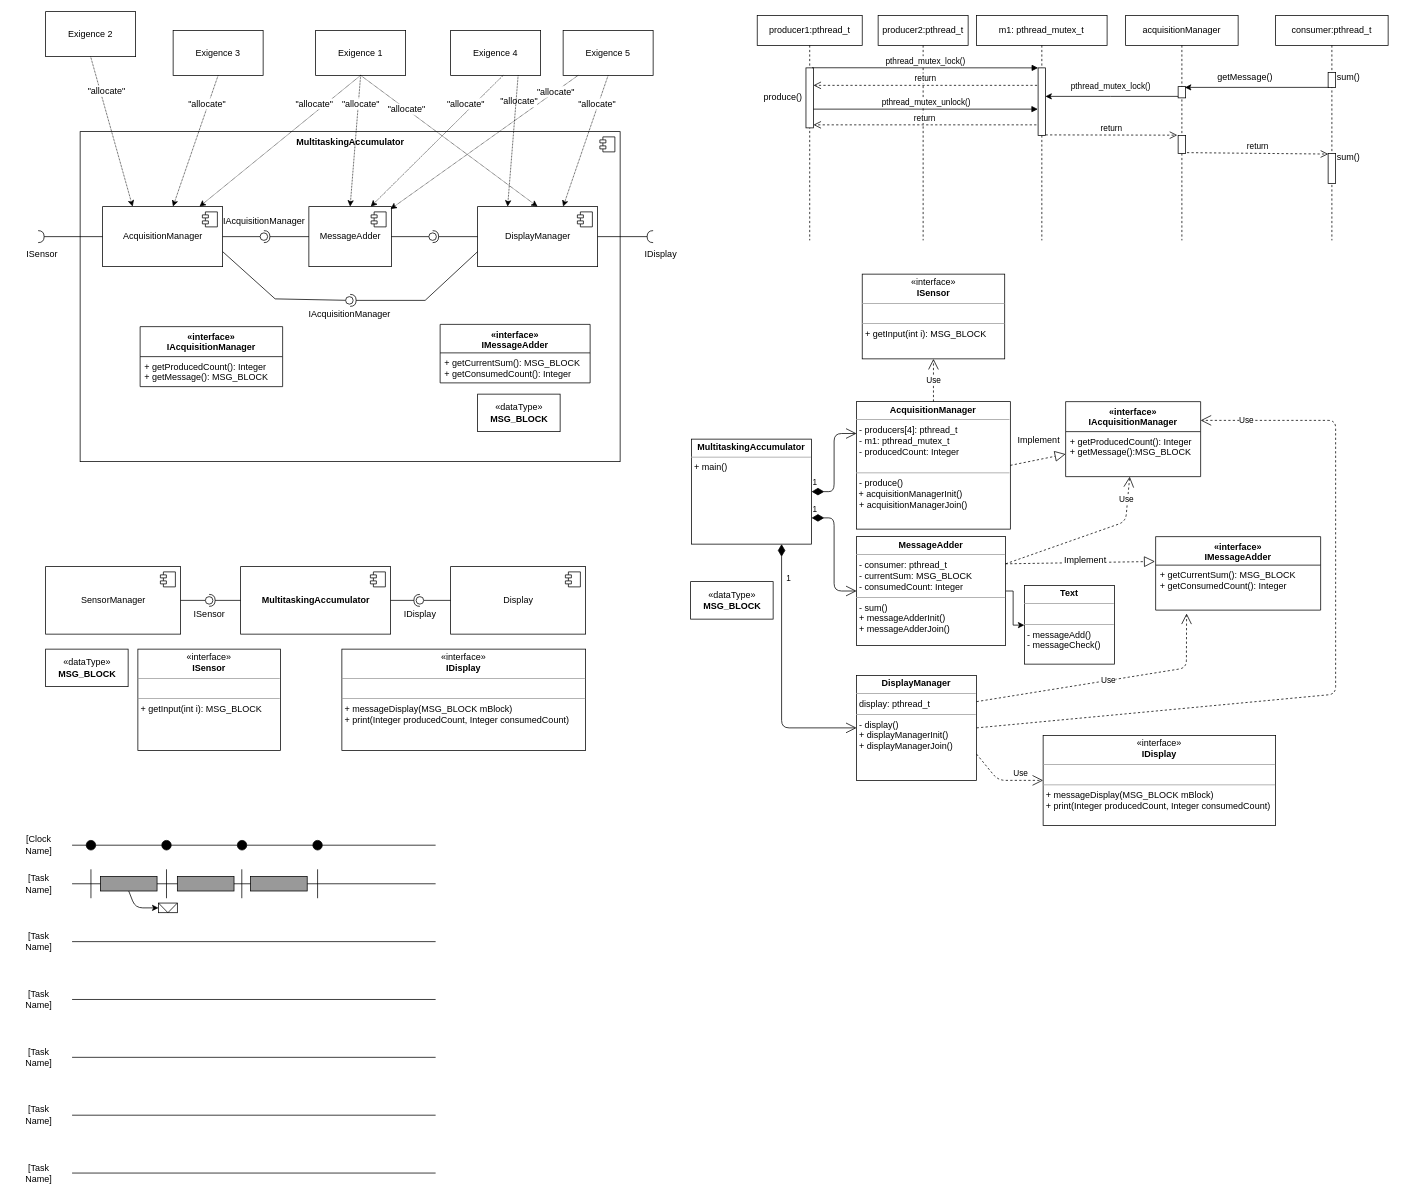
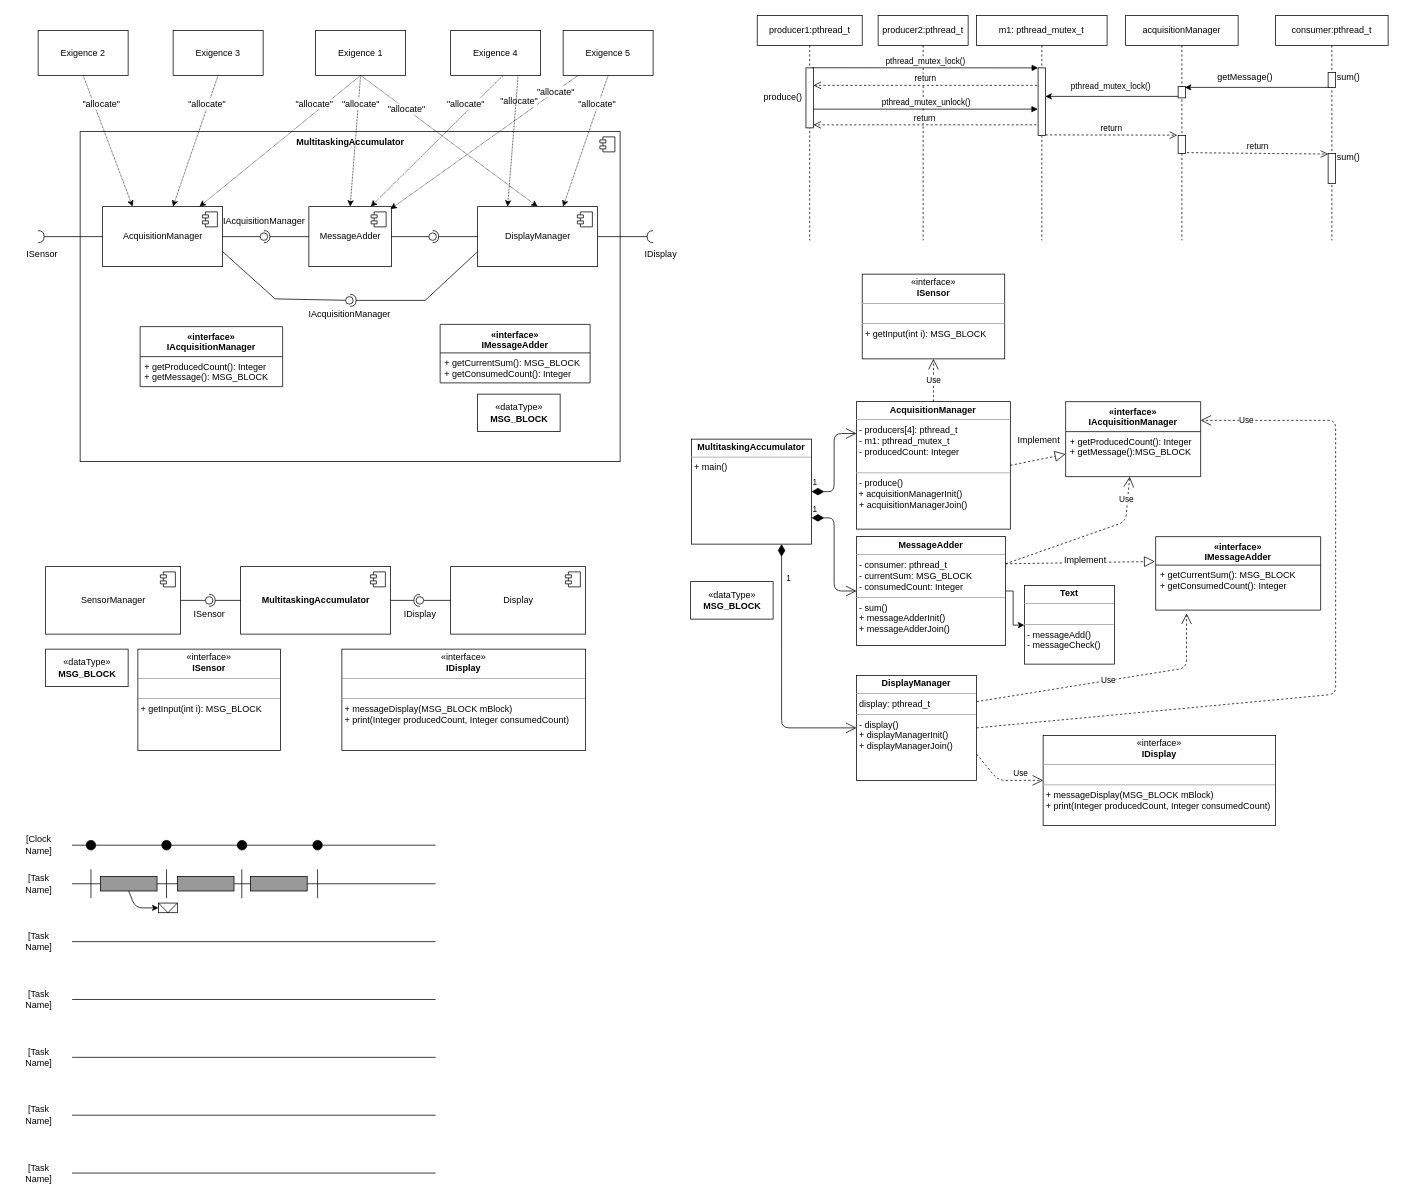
(90, 34) -> (83, 53)
